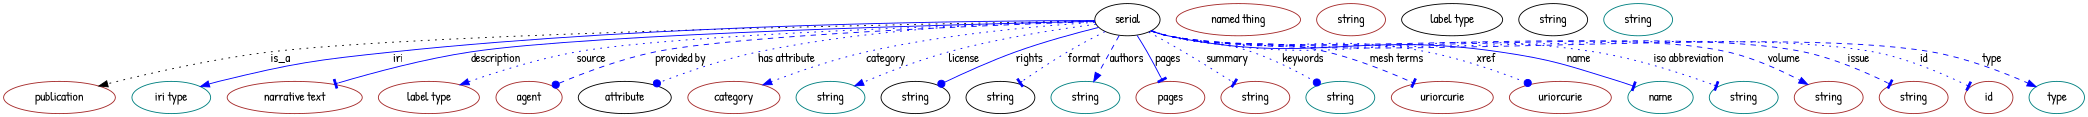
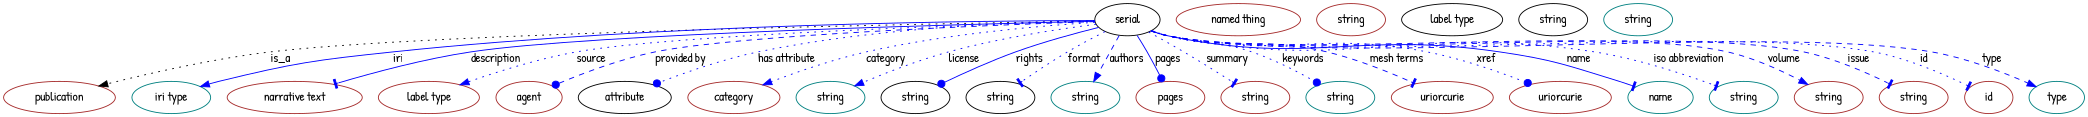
(1149, 56) -> (1149, 55)
